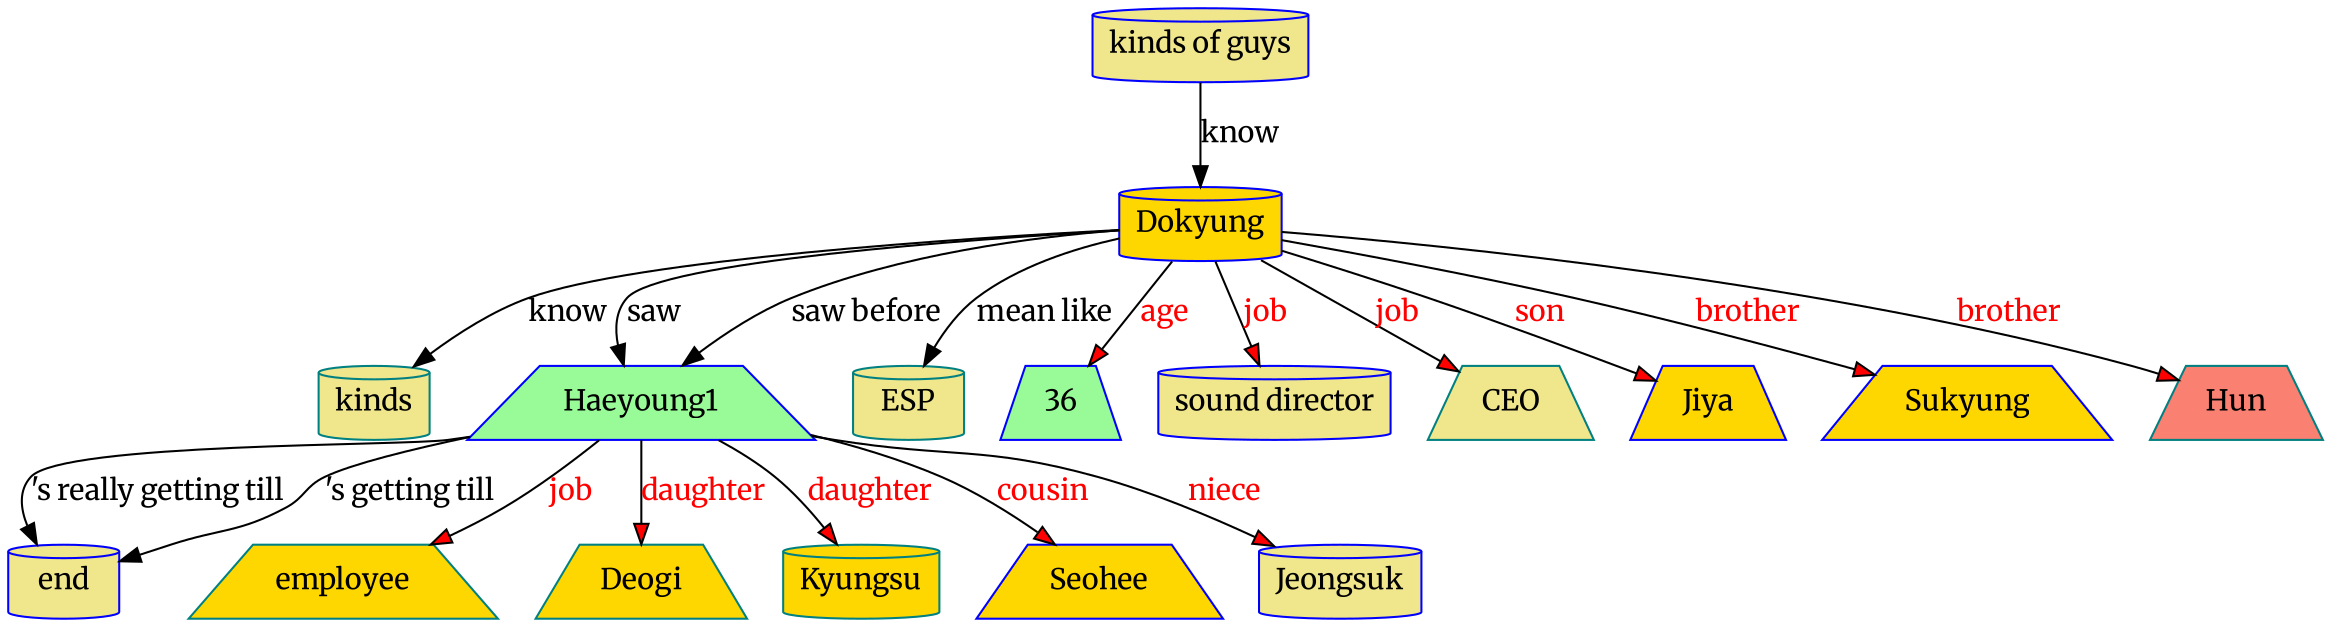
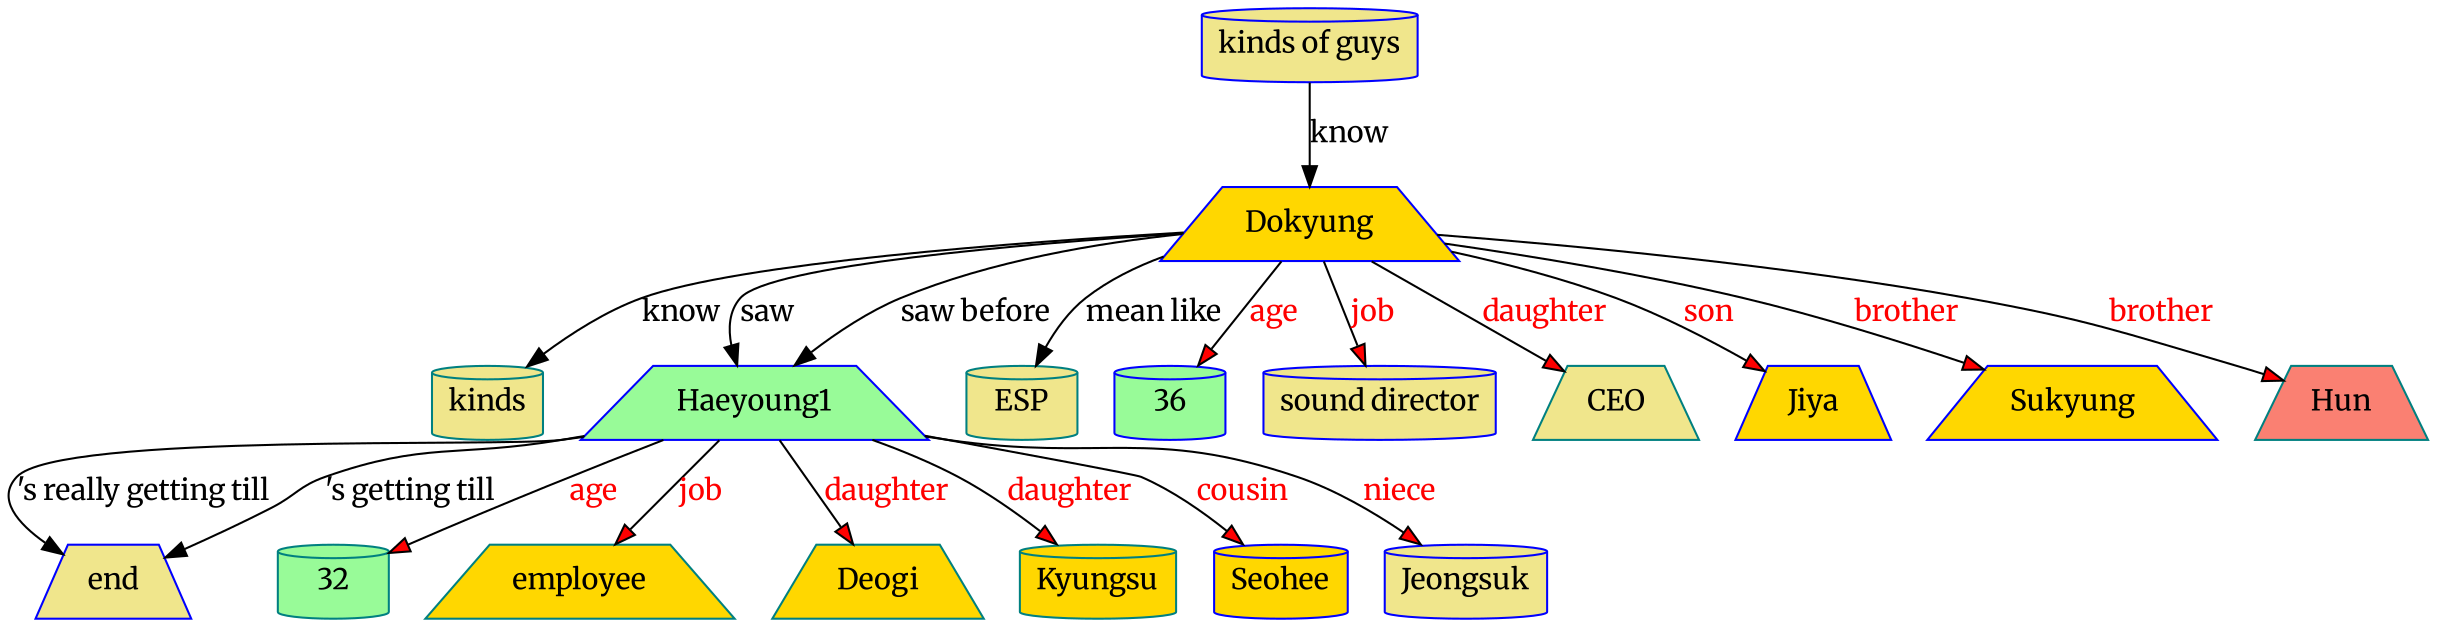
(1200, 224) -> (1310, 224)
(1398, 313) -> (1545, 313)
(1061, 403) -> (1170, 403)
(64, 582) -> (113, 582)
none -> (333, 582)
(1100, 582) -> (1281, 582)
